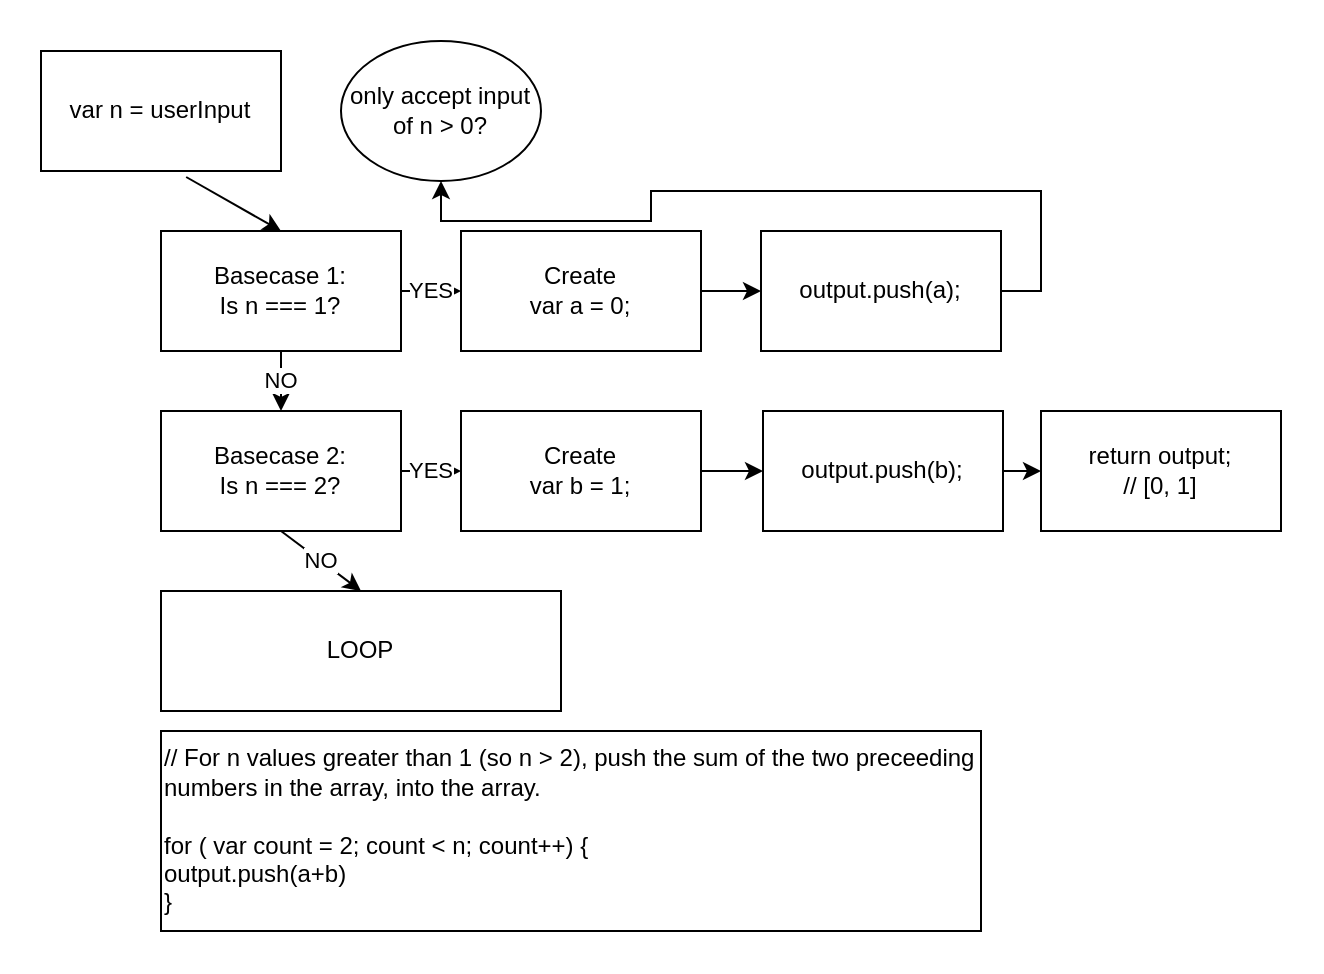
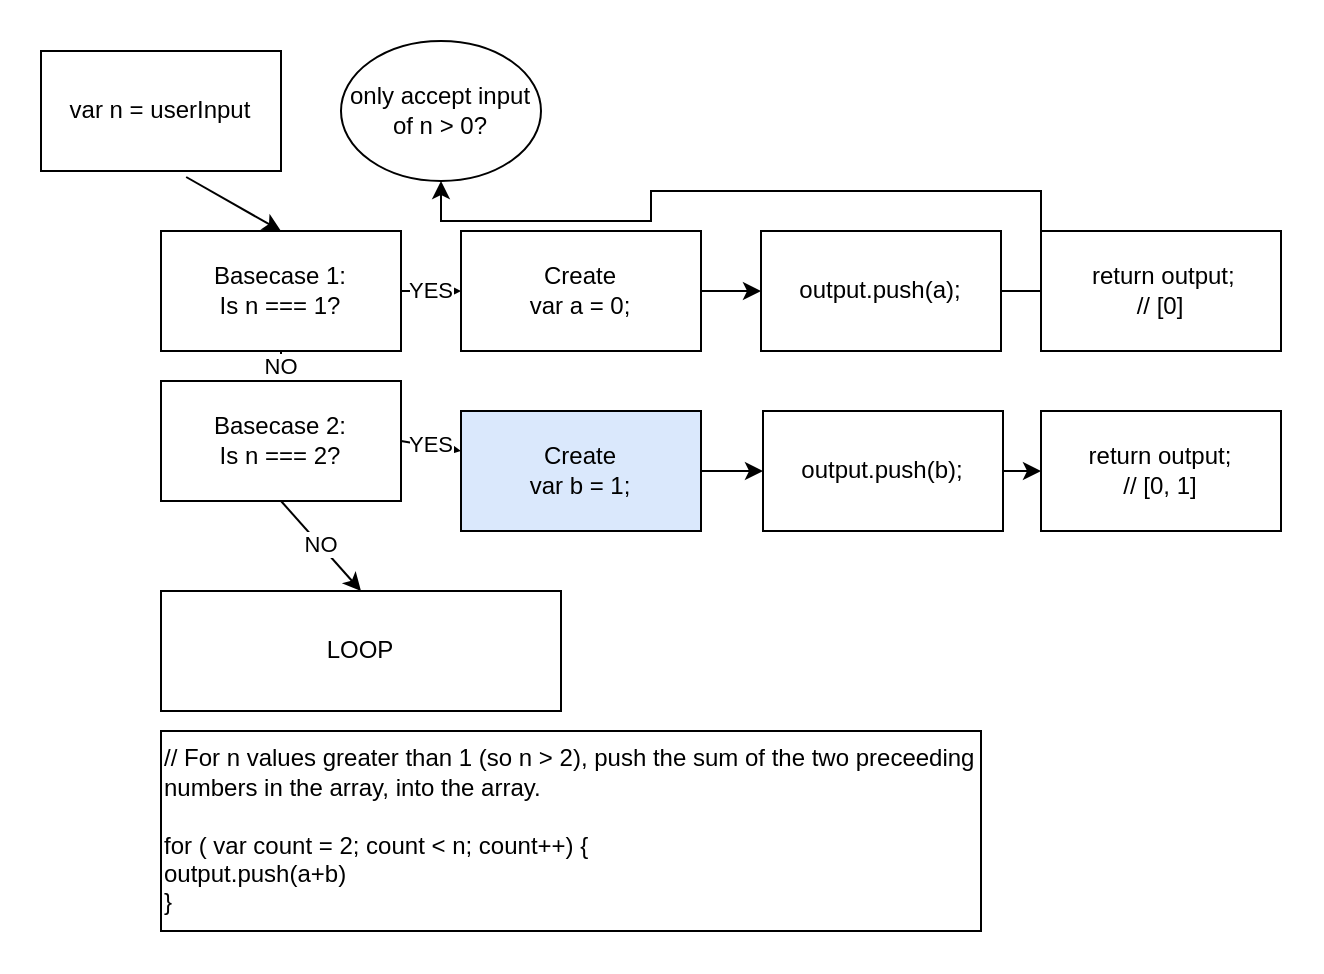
none -> (1161, 291)
(281, 471) -> (281, 441)
(581, 471) -> (581, 471)
